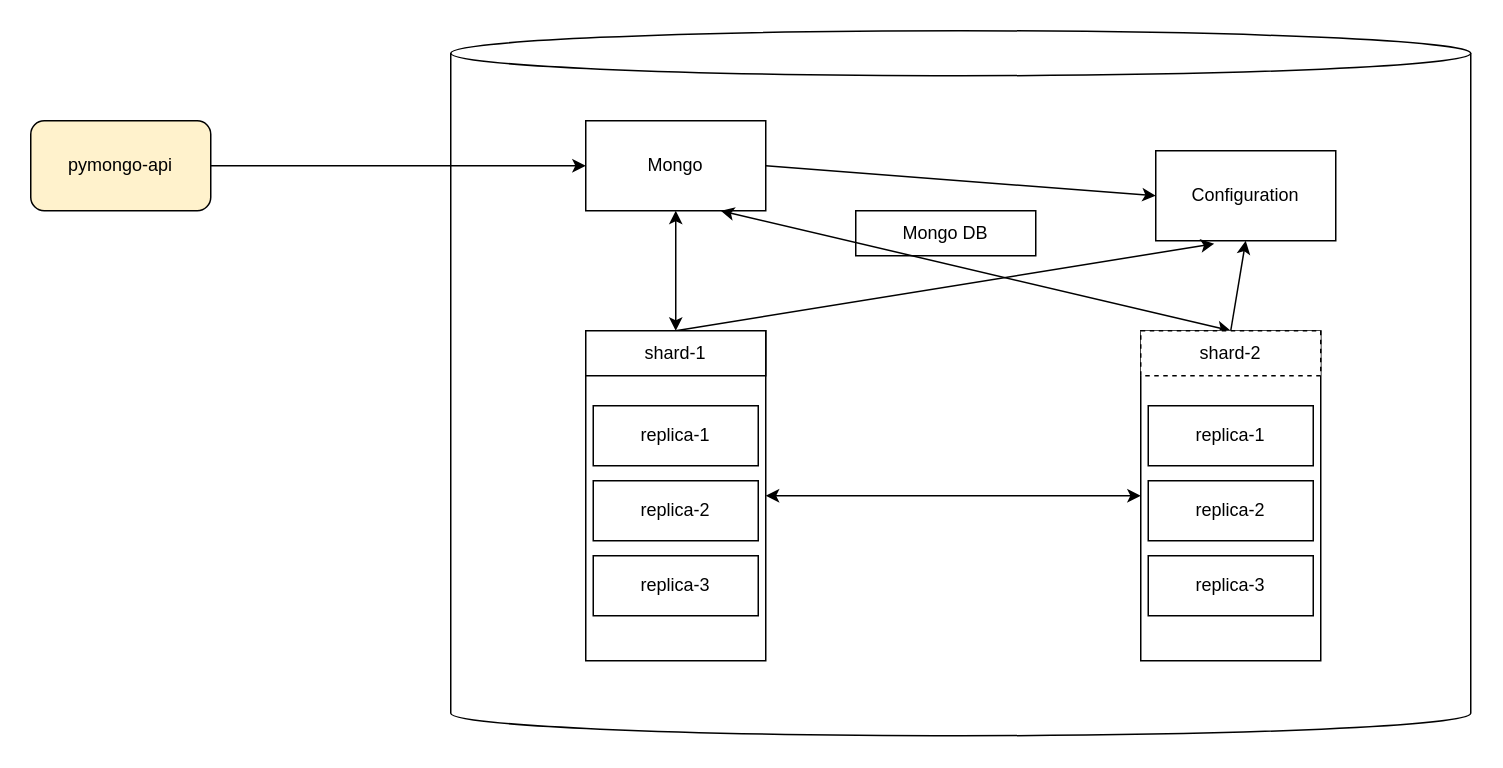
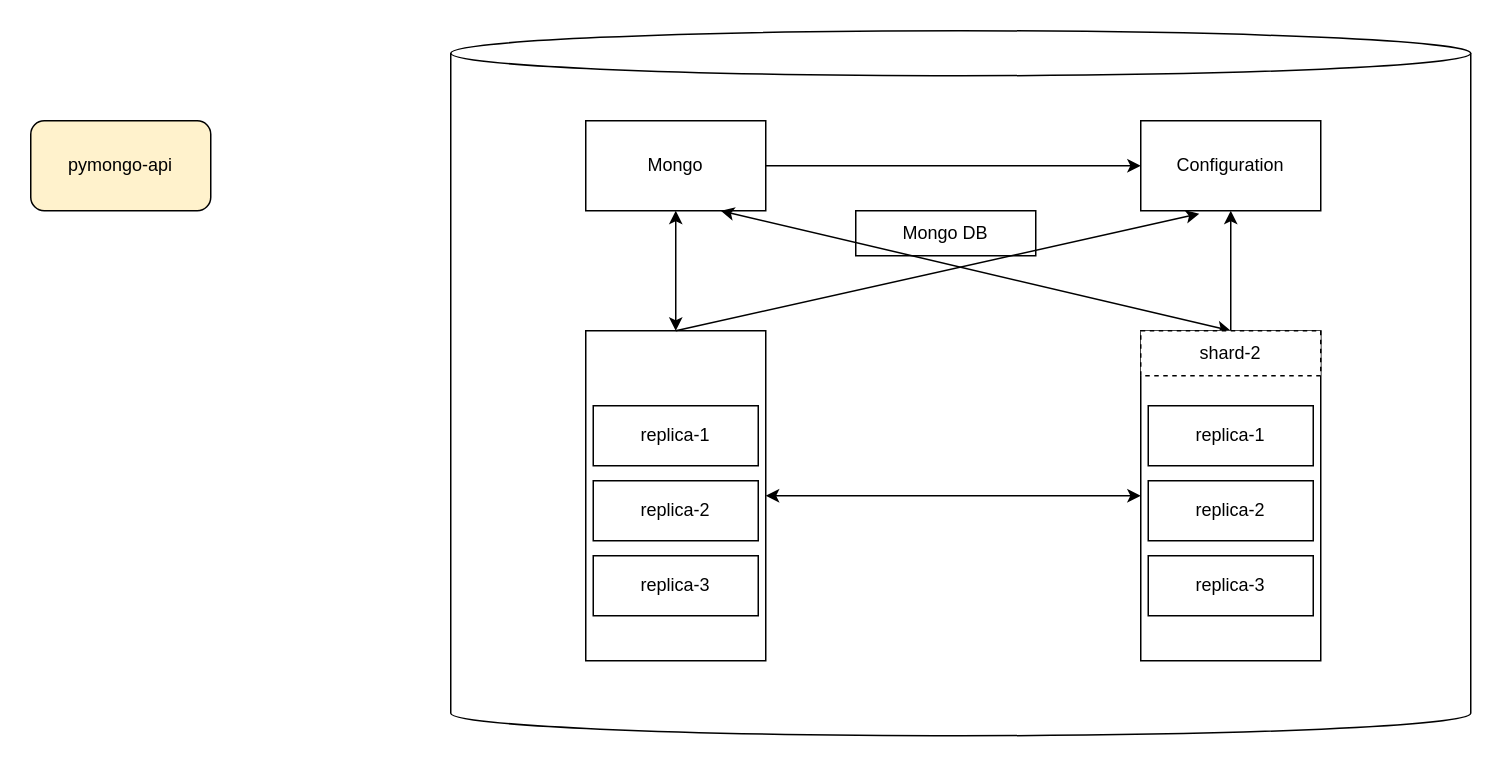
(393, 166) -> none
(1246, 196) -> (1231, 166)
(676, 353) -> none
